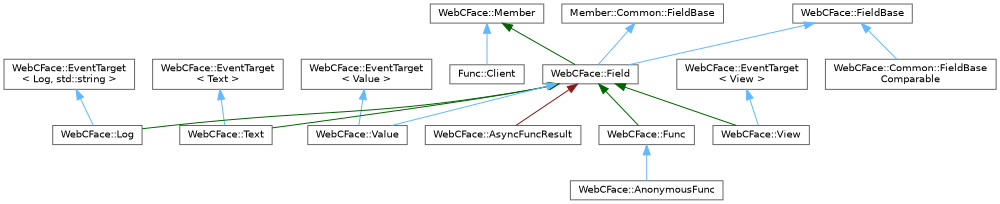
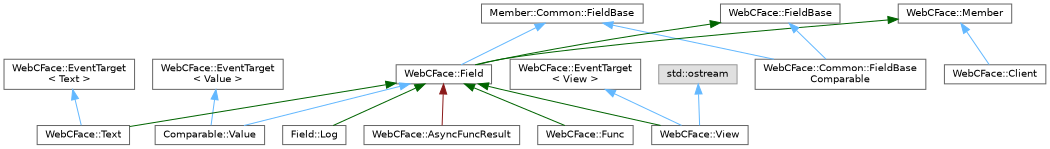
none -> (697, 43)
(716, 45) -> (616, 38)
(69, 74) -> none
(487, 74) -> (995, 74)
none -> (698, 74)
(97, 135) -> (314, 135)
(357, 135) -> (210, 135)
(647, 190) -> none
